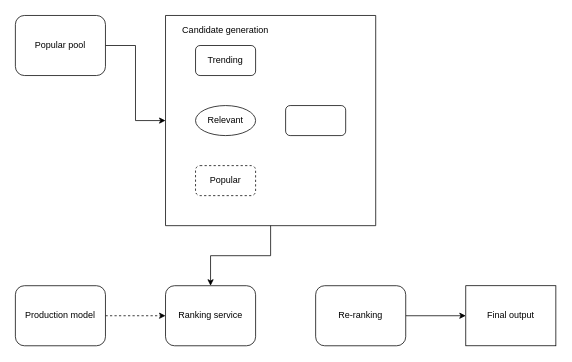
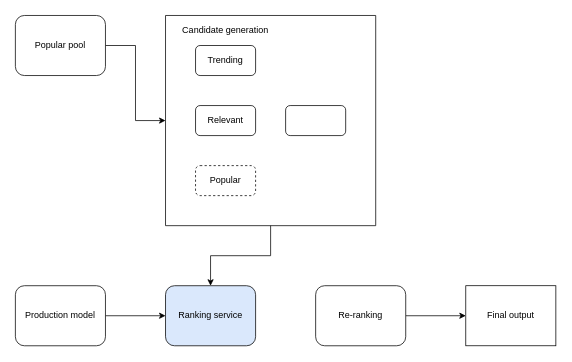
(225, 120) -> (225, 120)
(132, 315) -> (132, 315)
(210, 315) -> (210, 315)
